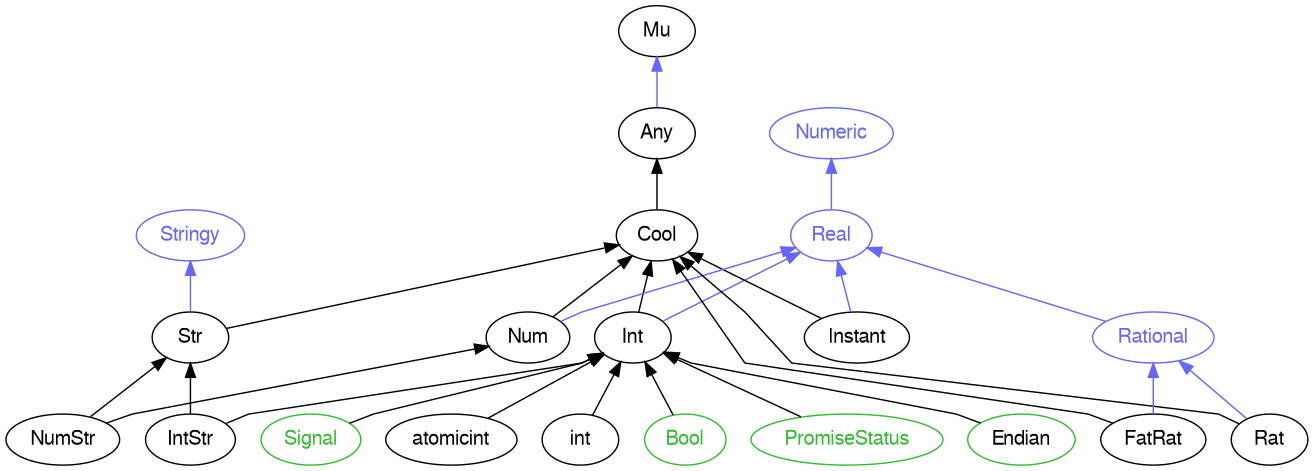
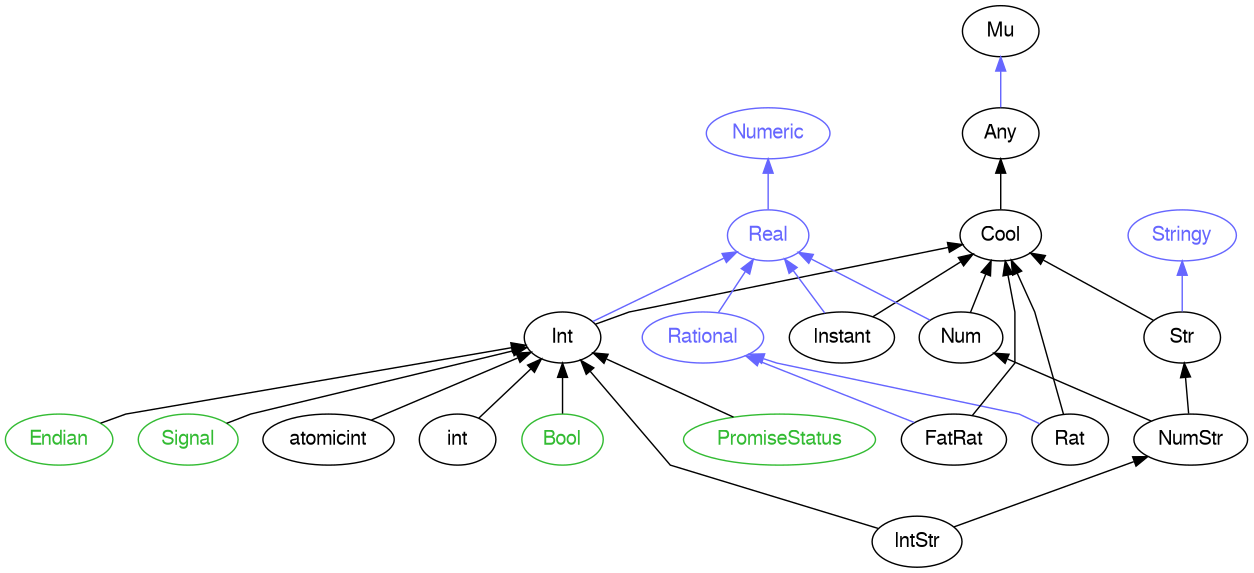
(190, 394) -> (1044, 494)
(1021, 440) -> (59, 440)
